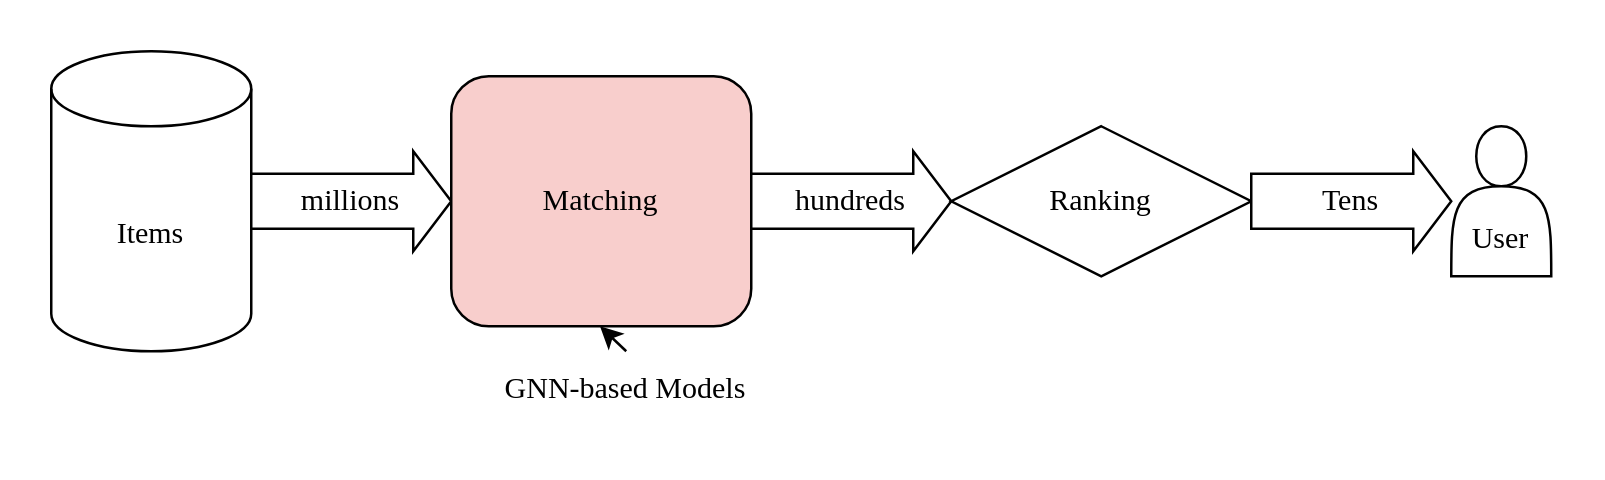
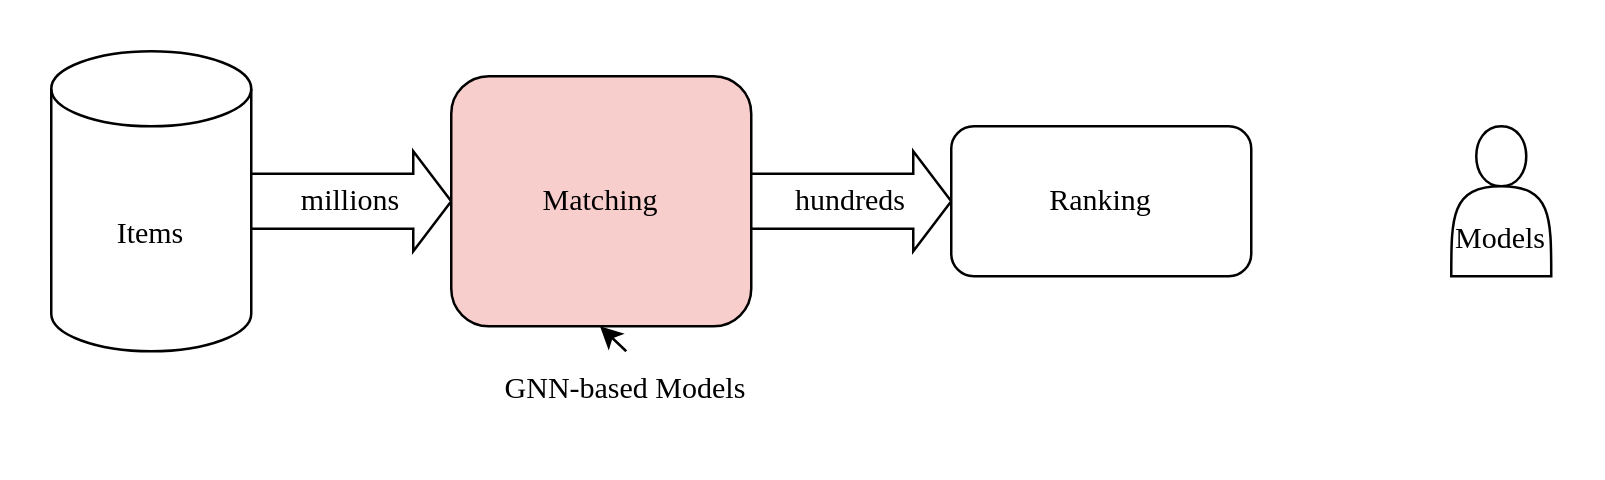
(1101, 201) -> (1101, 201)
(1351, 201) -> none
(1501, 201) -> (1501, 201)
